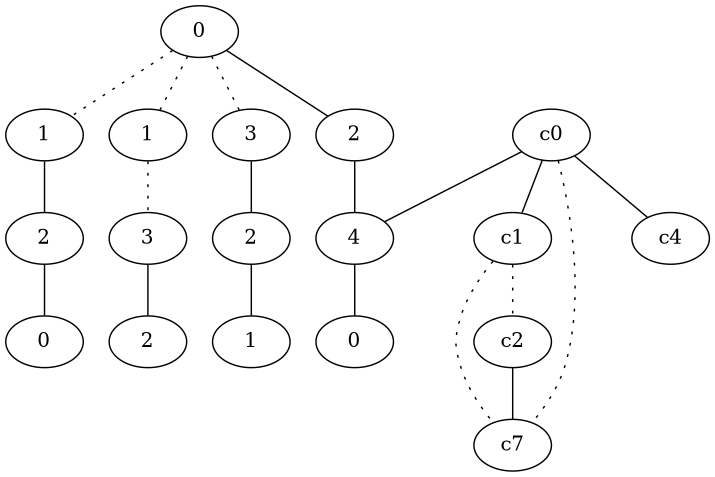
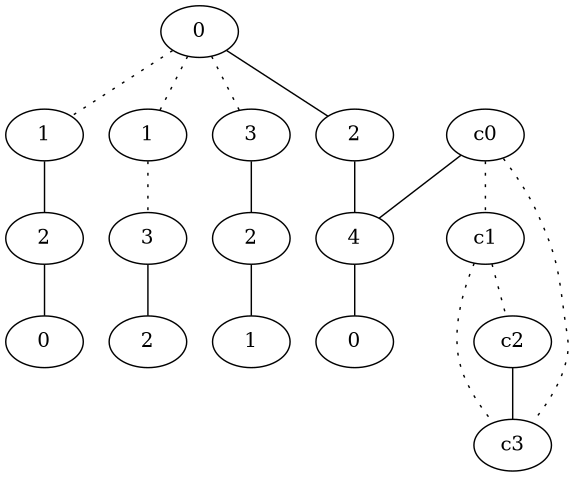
(532, 186) -> (485, 187)
(671, 238) -> none
(513, 445) -> (513, 445)
